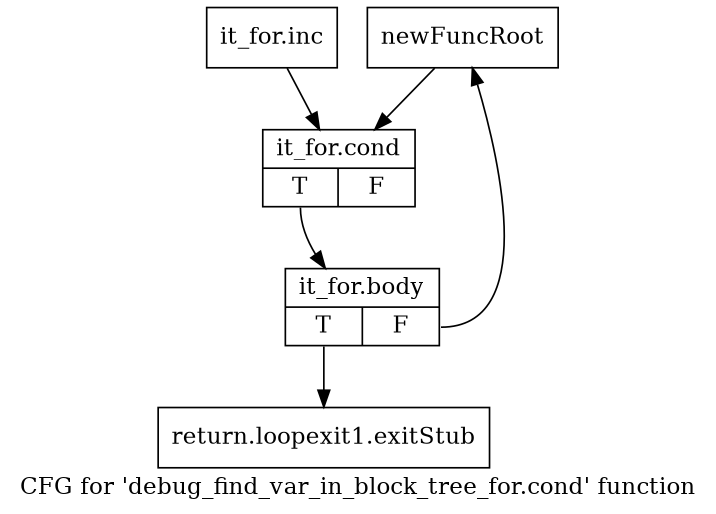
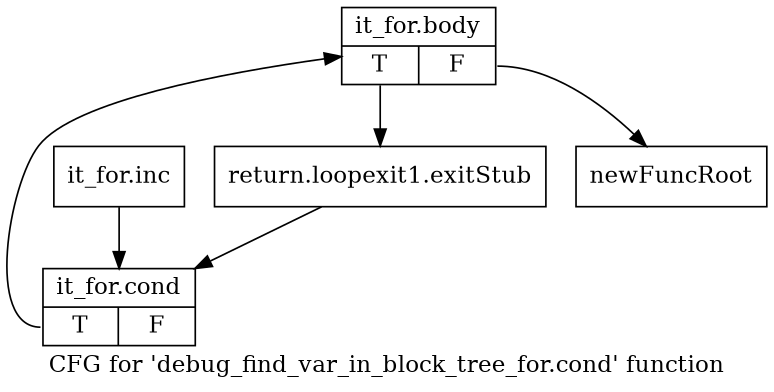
(411, 93) -> (266, 234)
